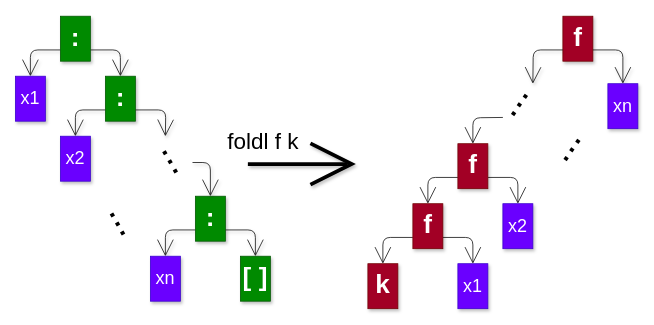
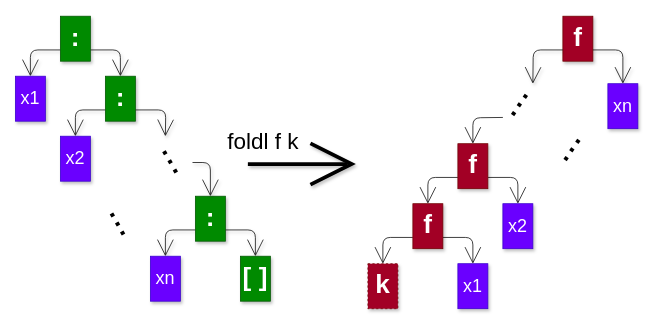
(383, 286) -> (383, 286)
